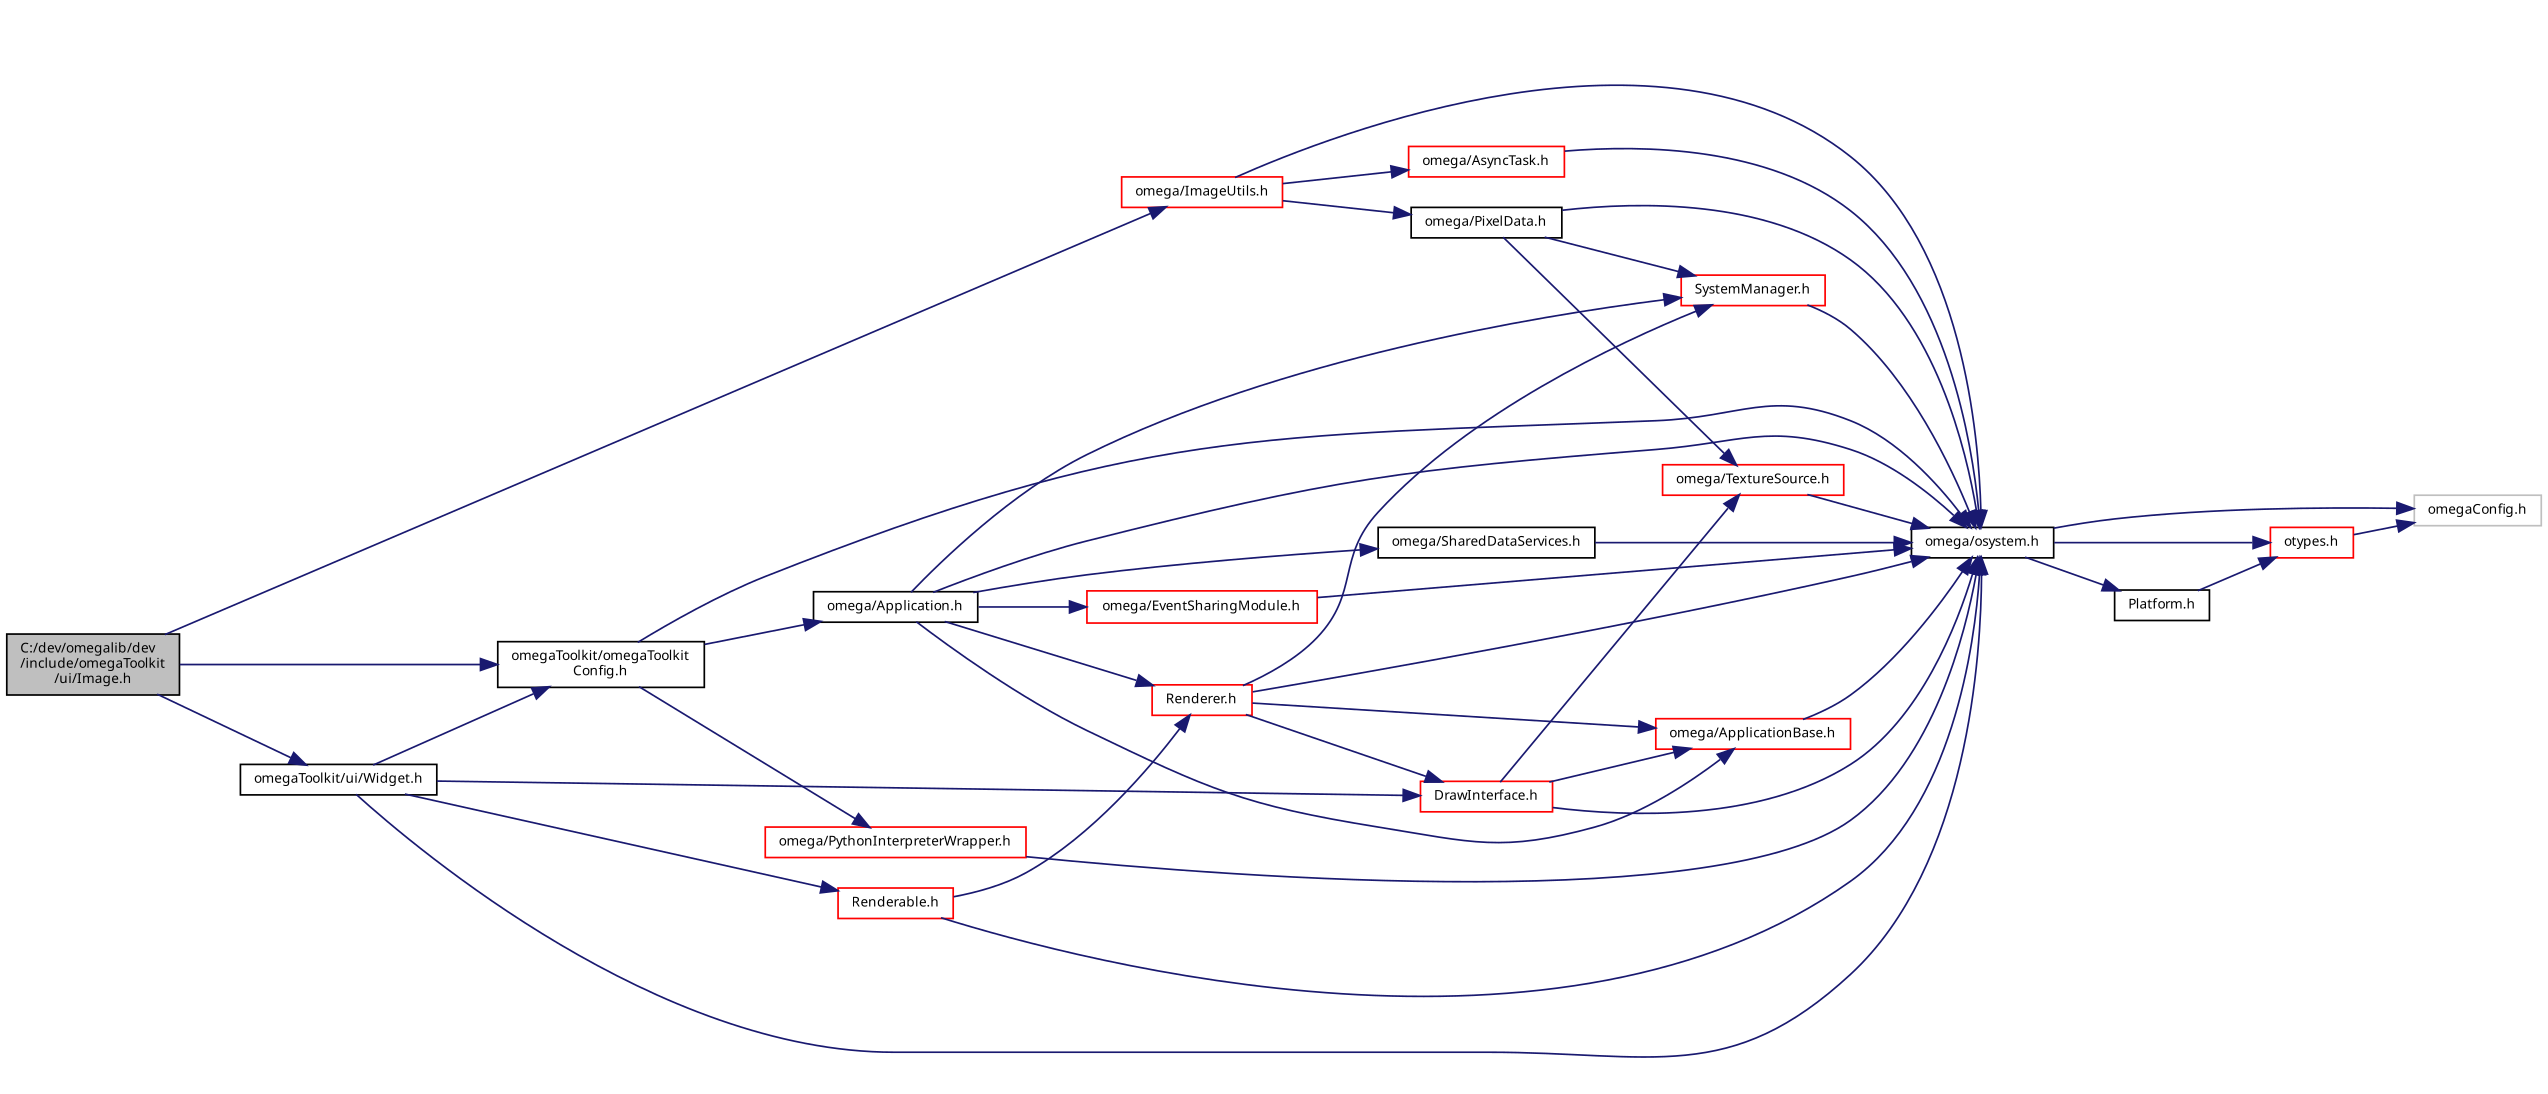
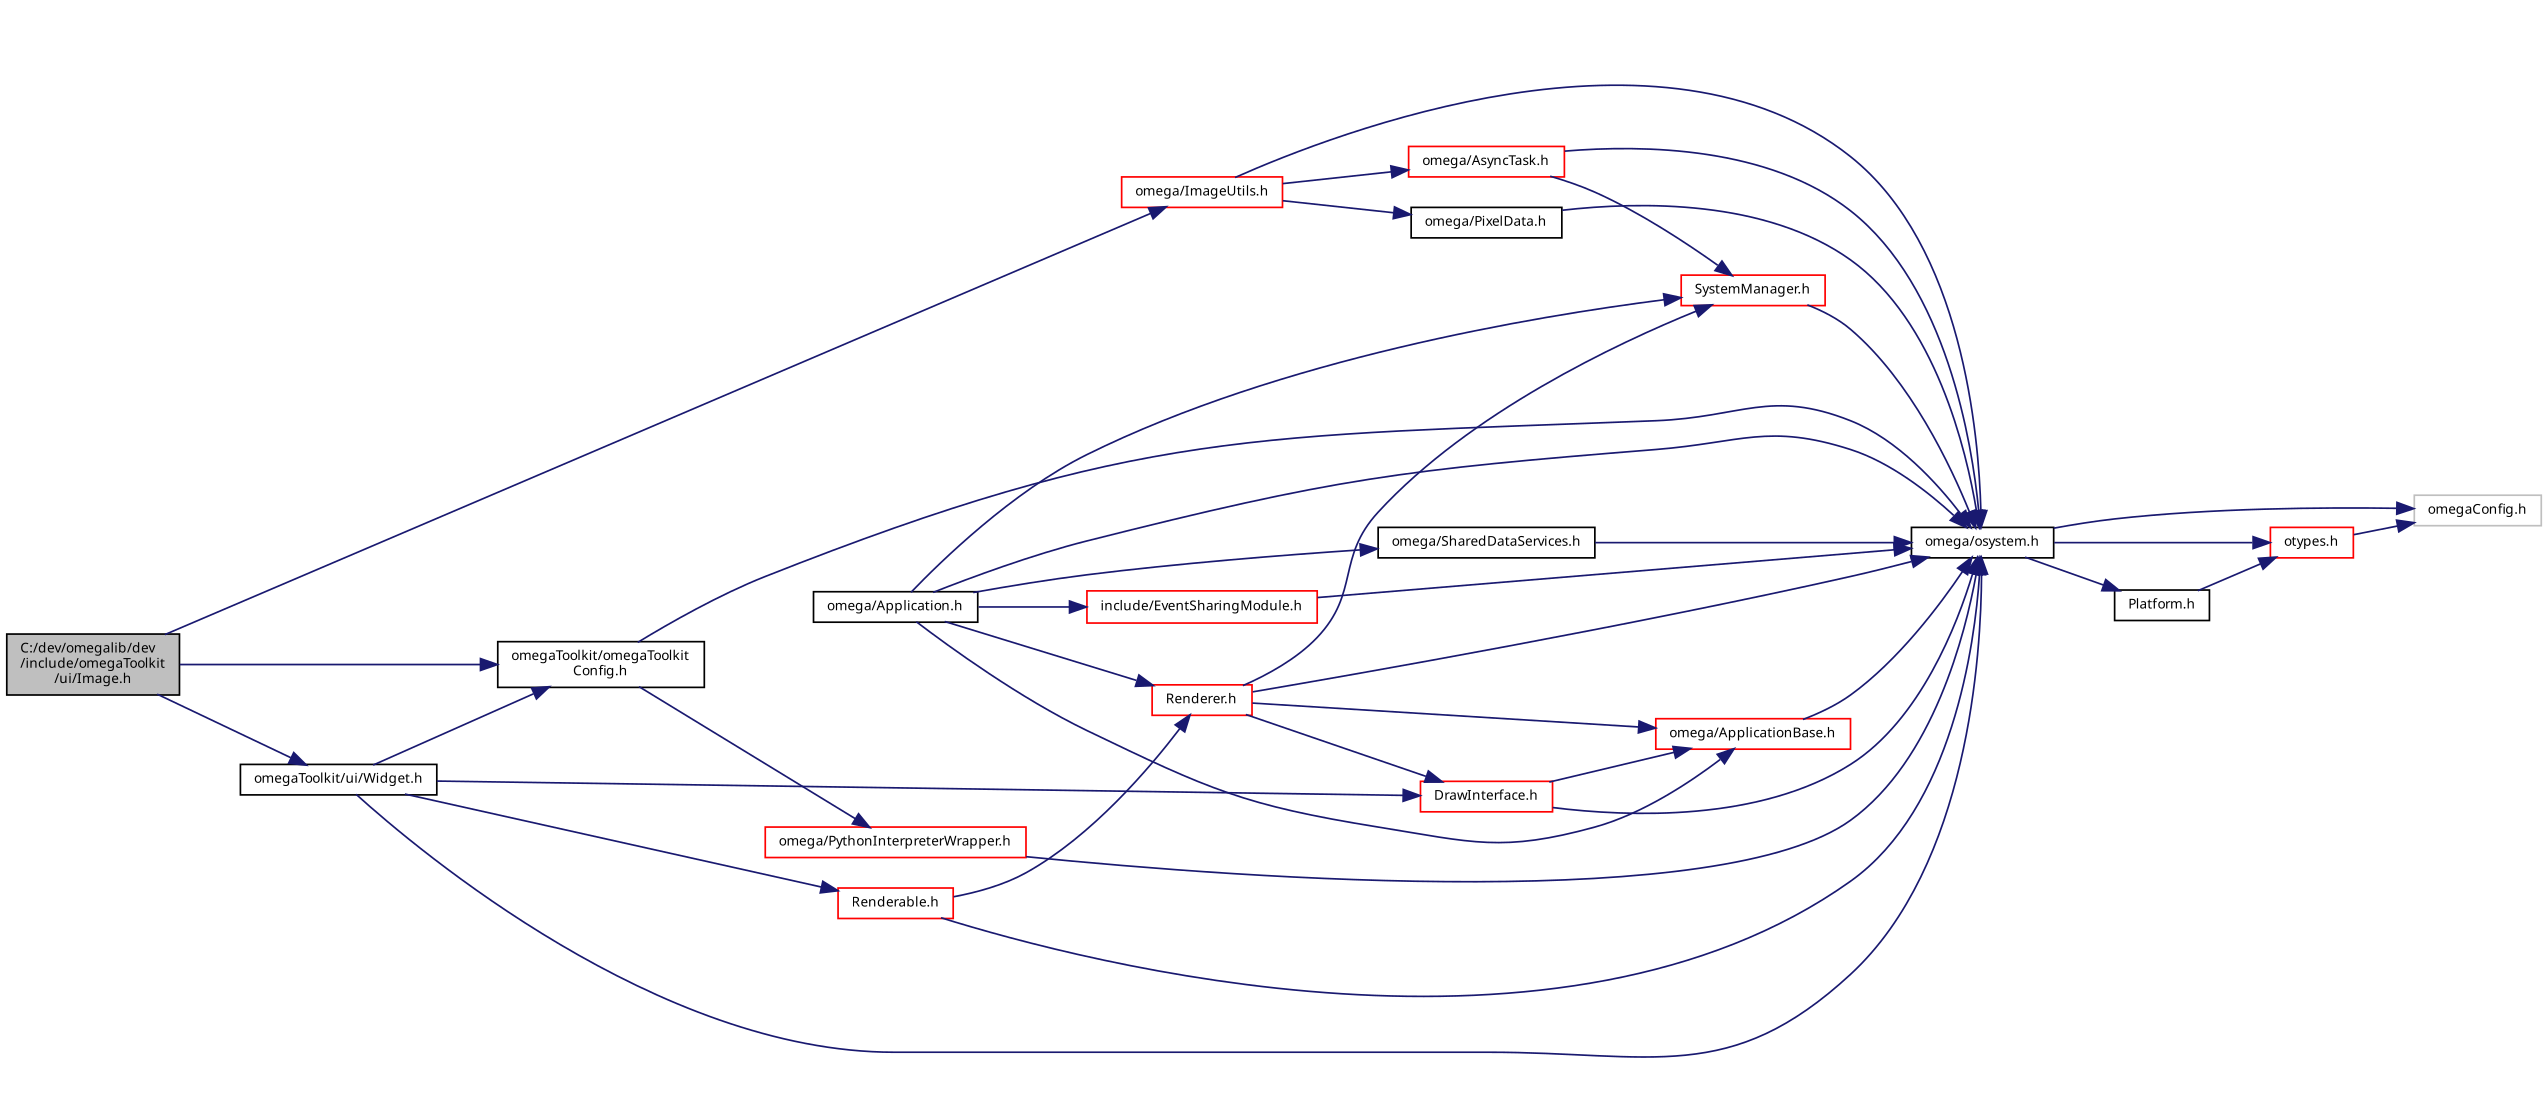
(1611, 254) -> (1642, 216)
(1753, 480) -> none
(1202, 607) -> (1202, 607)
(754, 635) -> none
